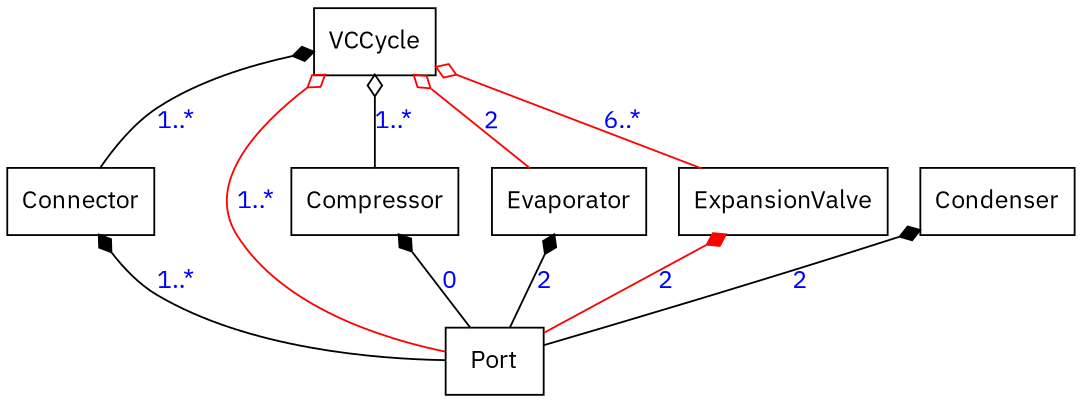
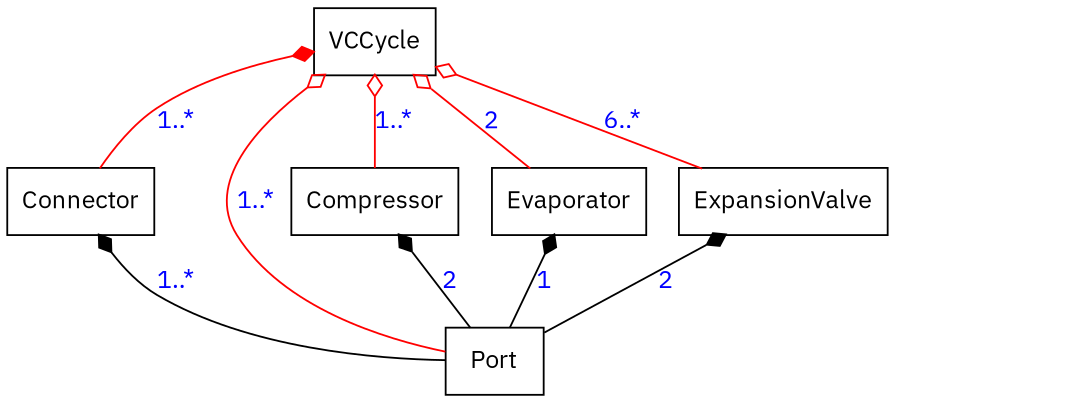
(184, 93) -> (184, 93)
(375, 132) -> (375, 132)
(997, 201) -> none
(450, 281) -> (450, 281)
(545, 281) -> (545, 281)
(625, 289) -> (625, 289)
